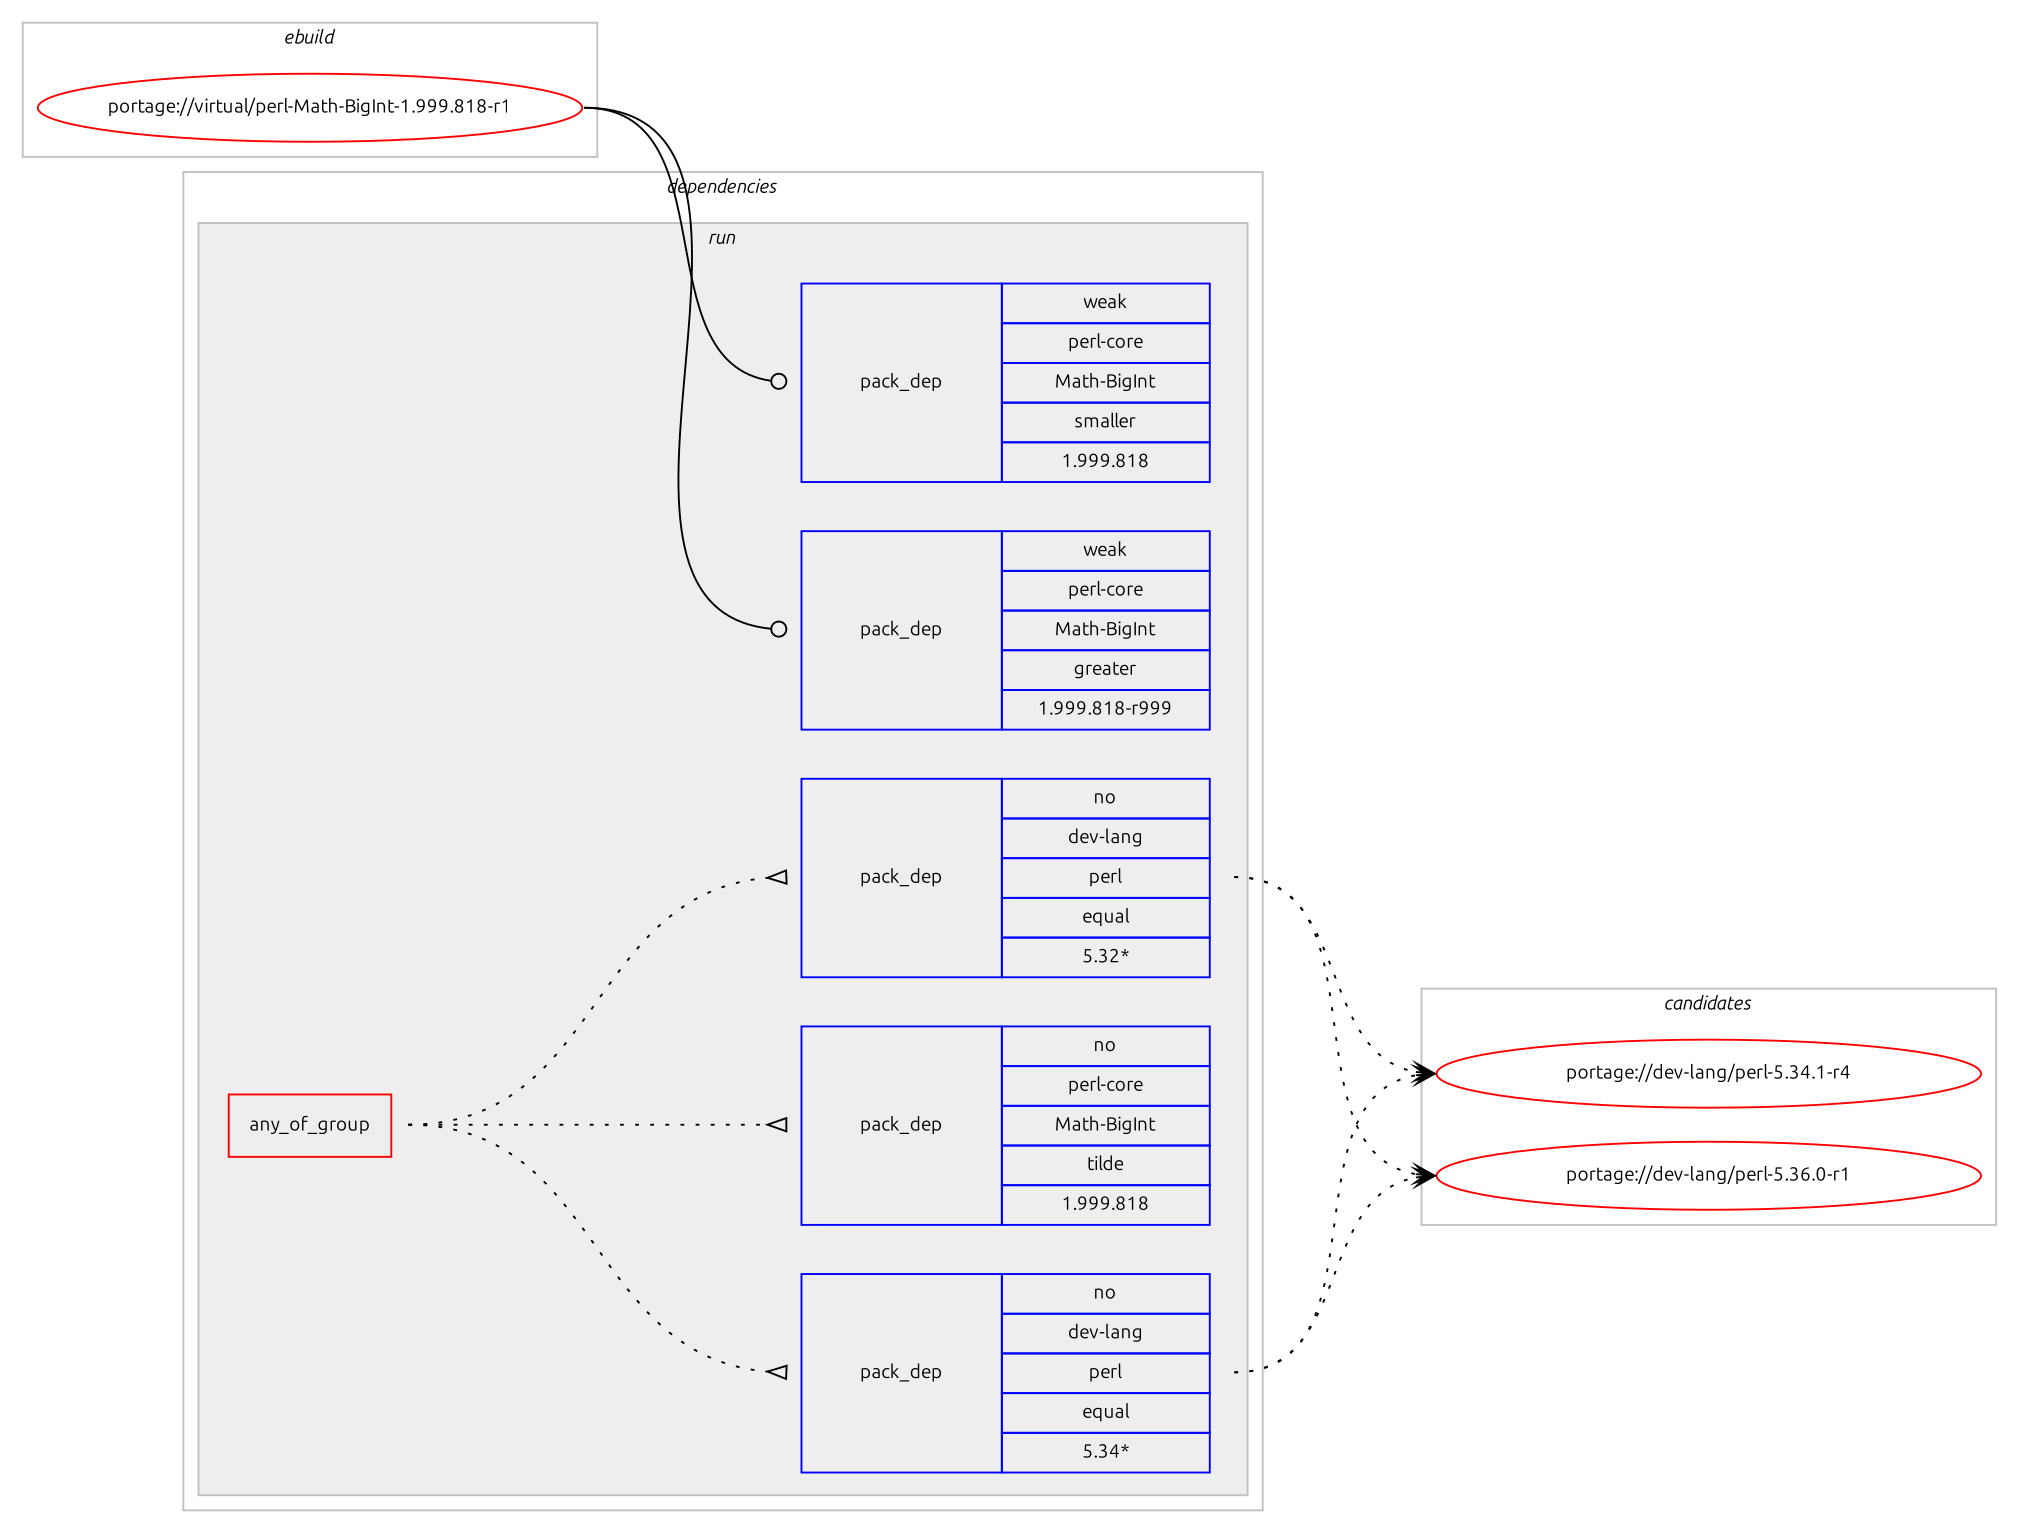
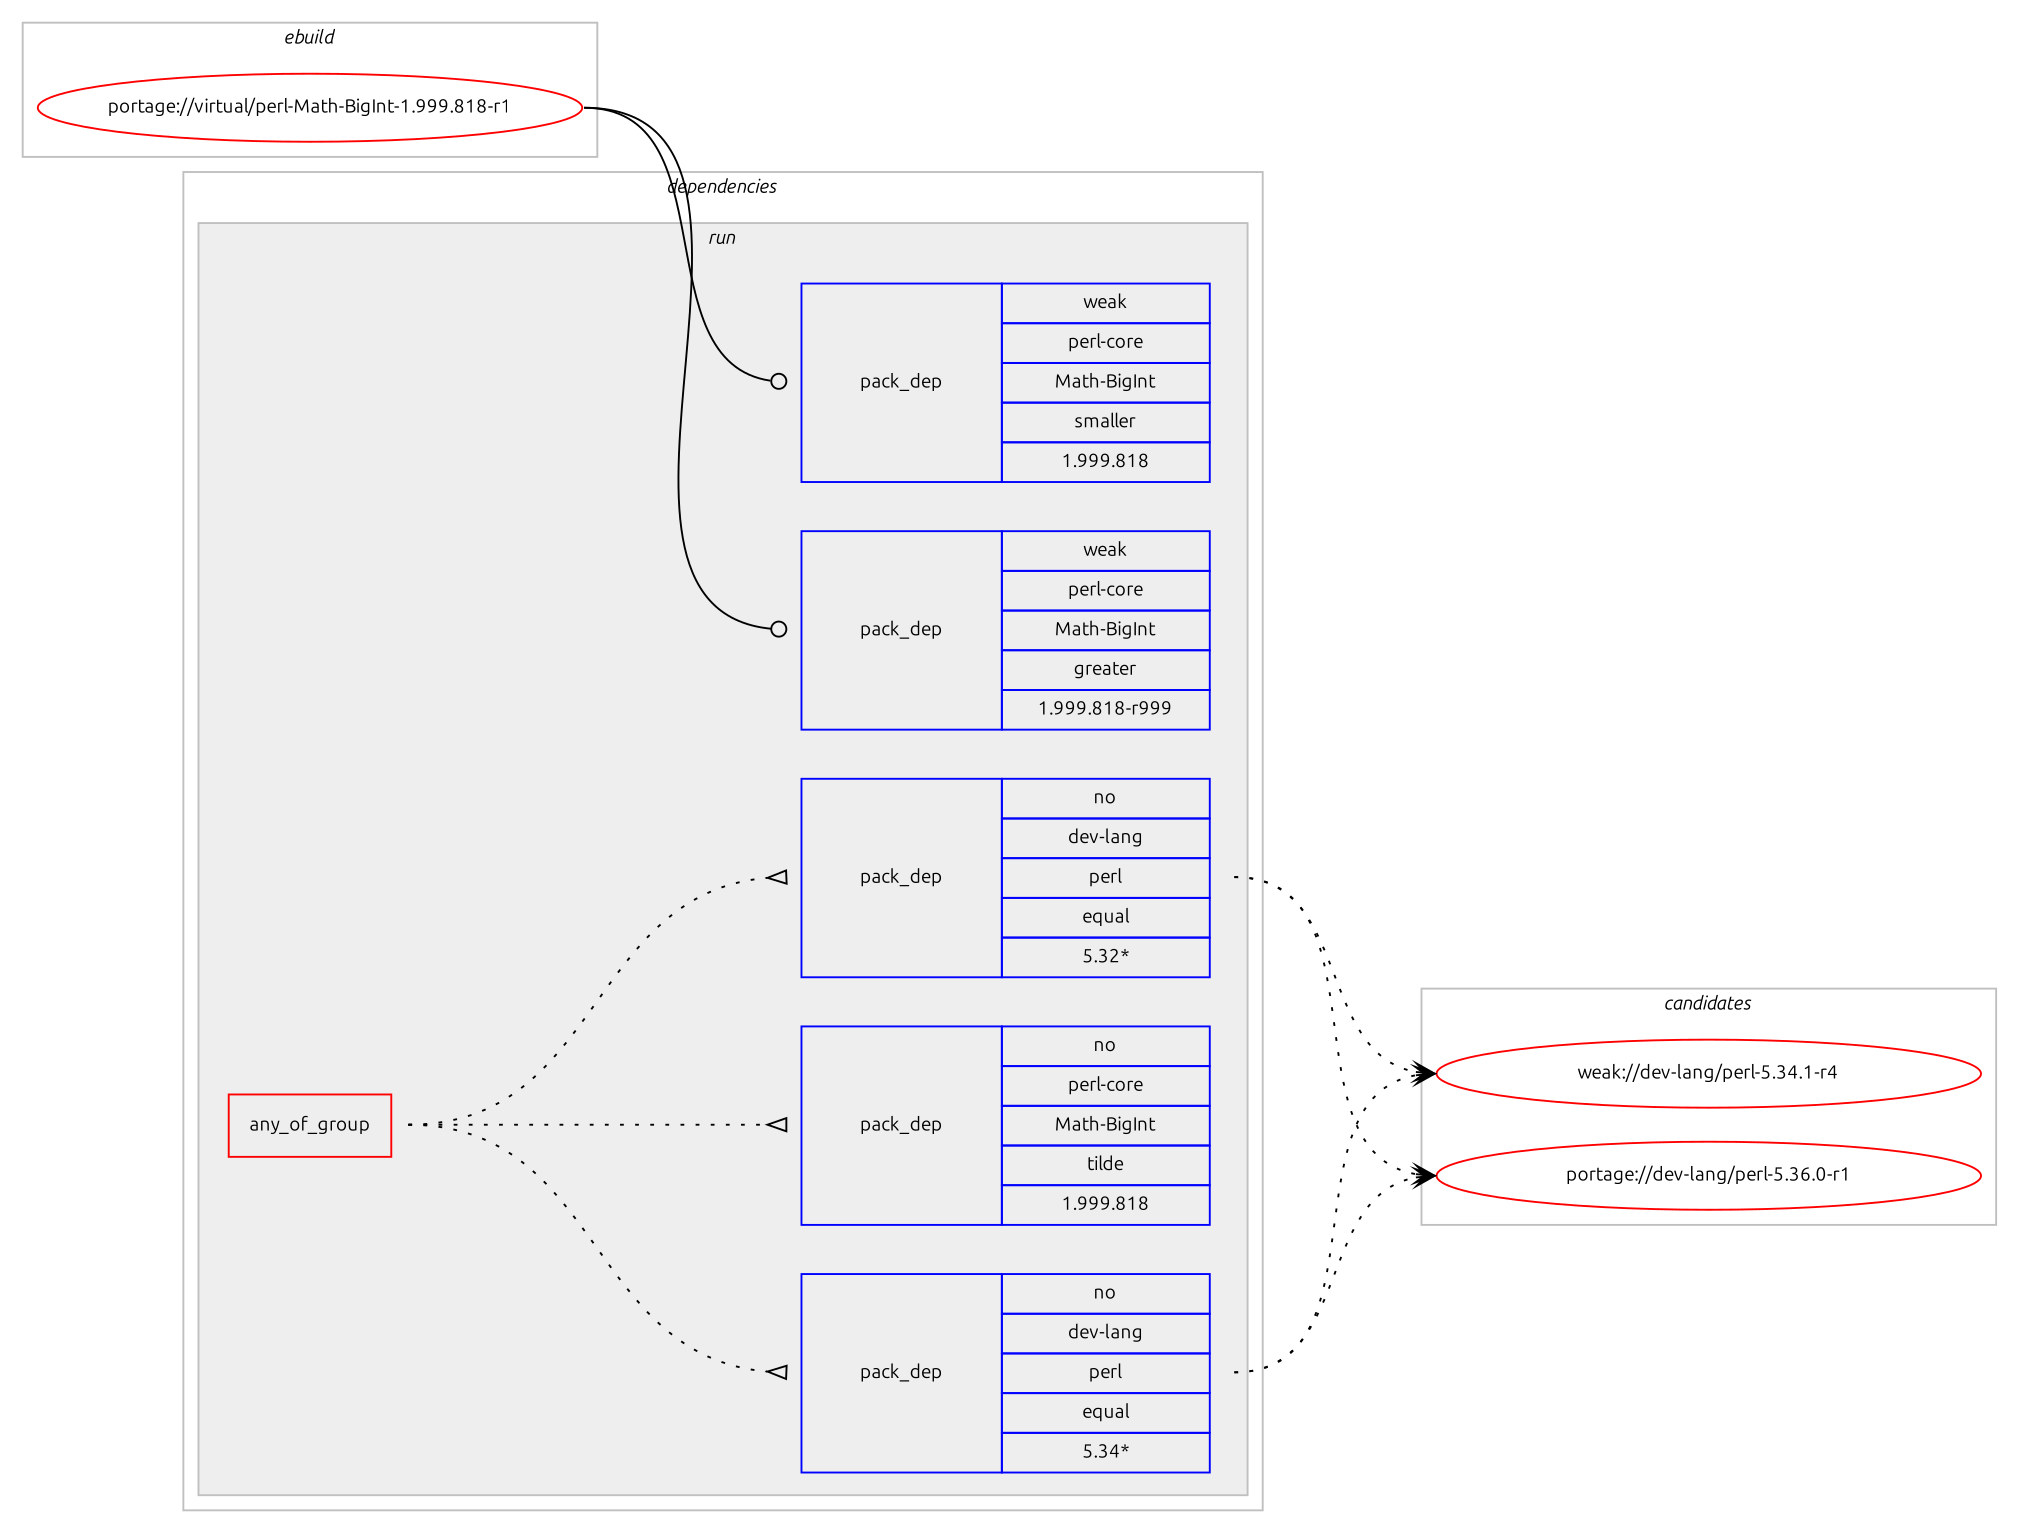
(1709, 1074) -> (1709, 1074)
